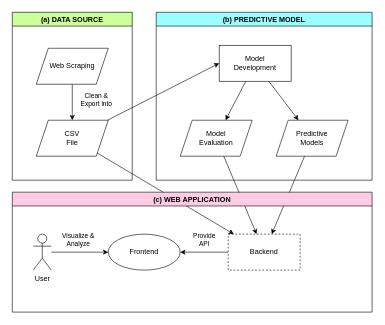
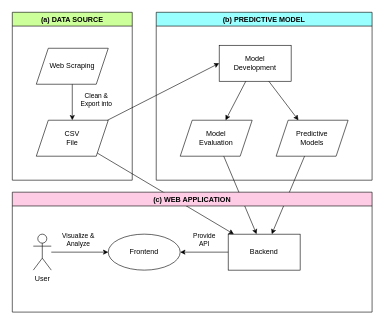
(264, 252) -> (264, 252)
